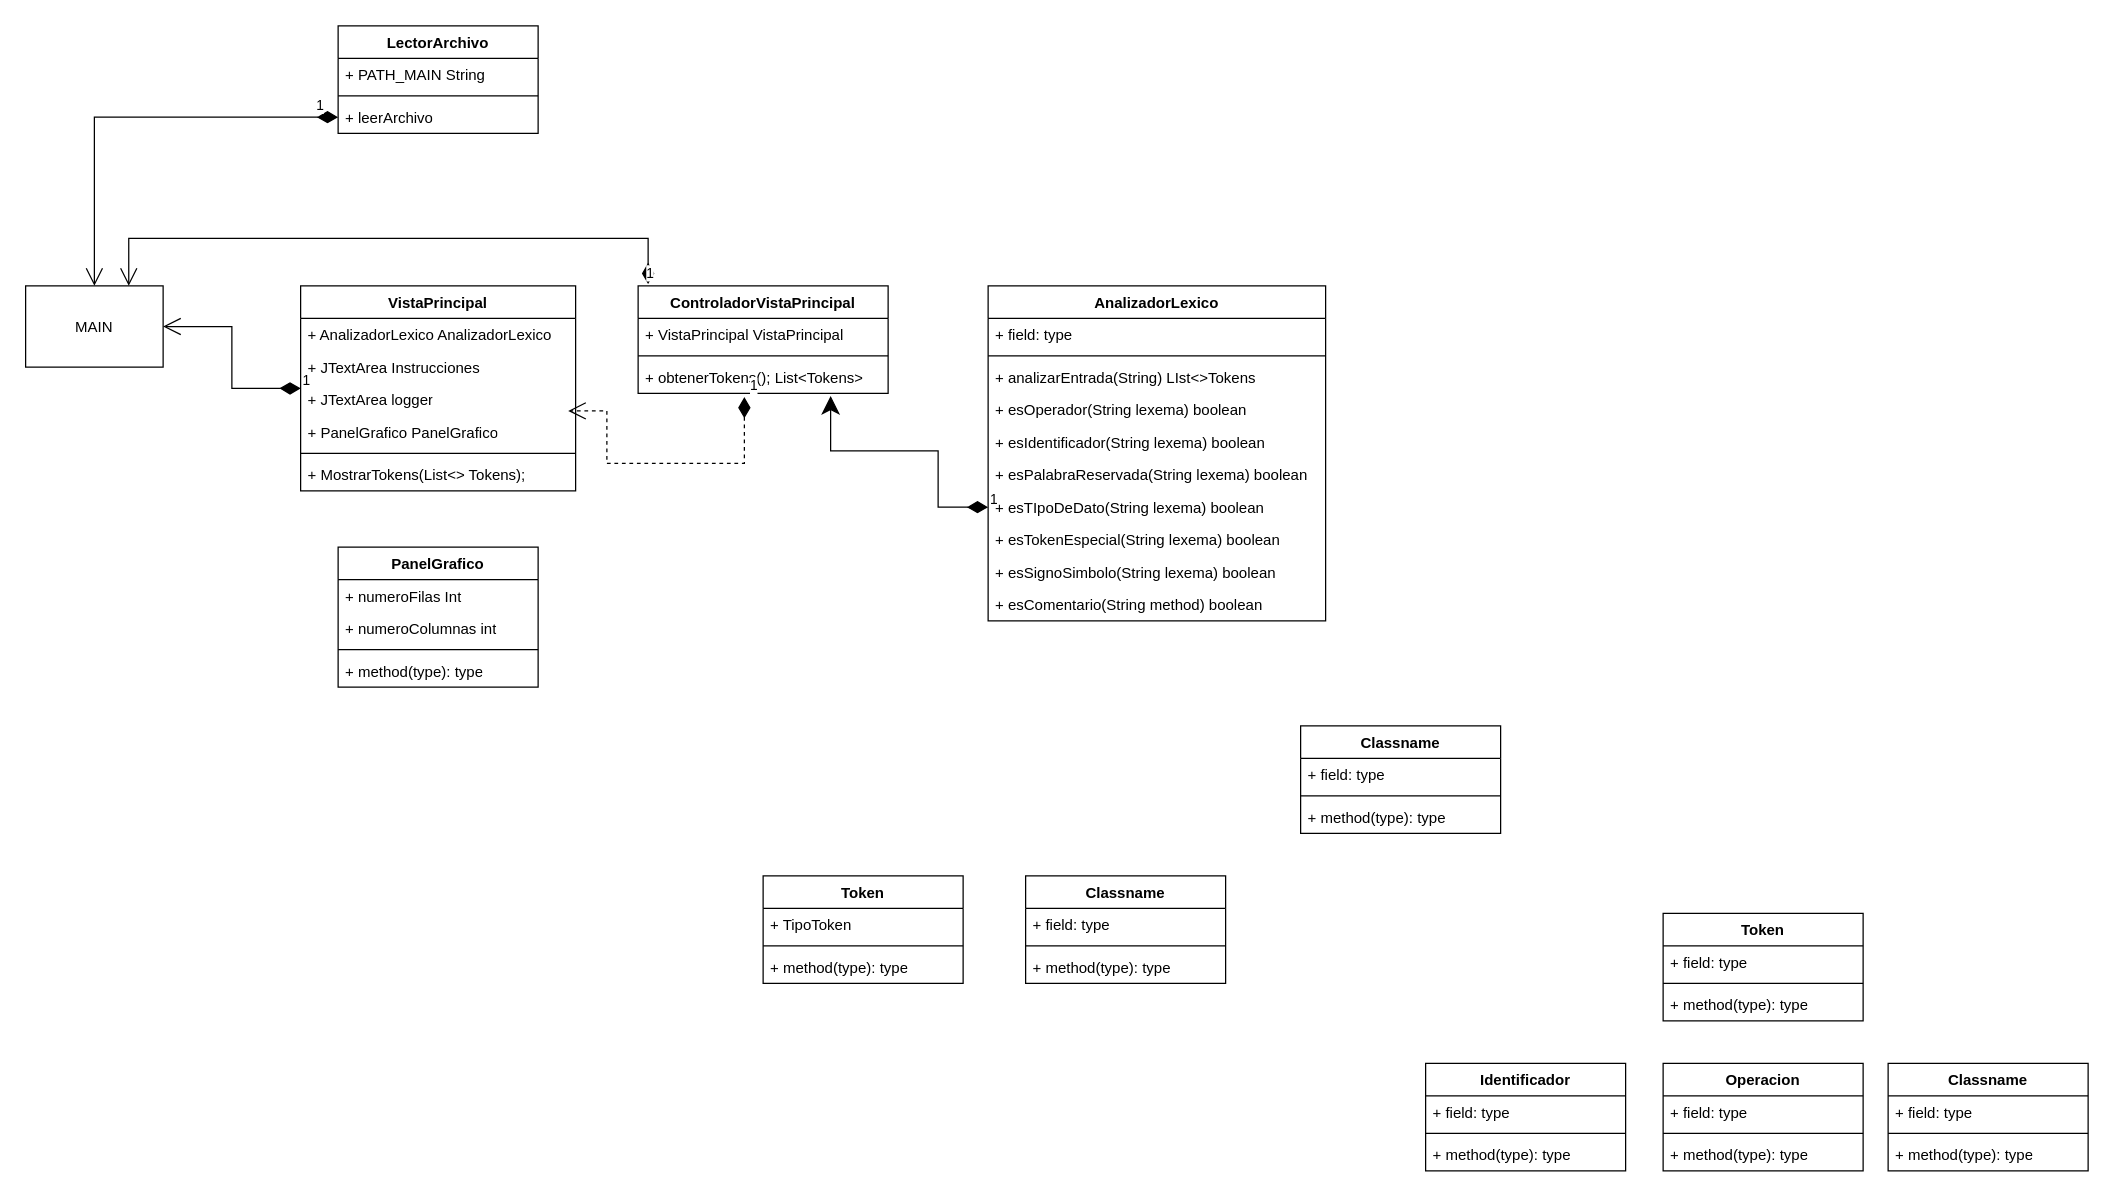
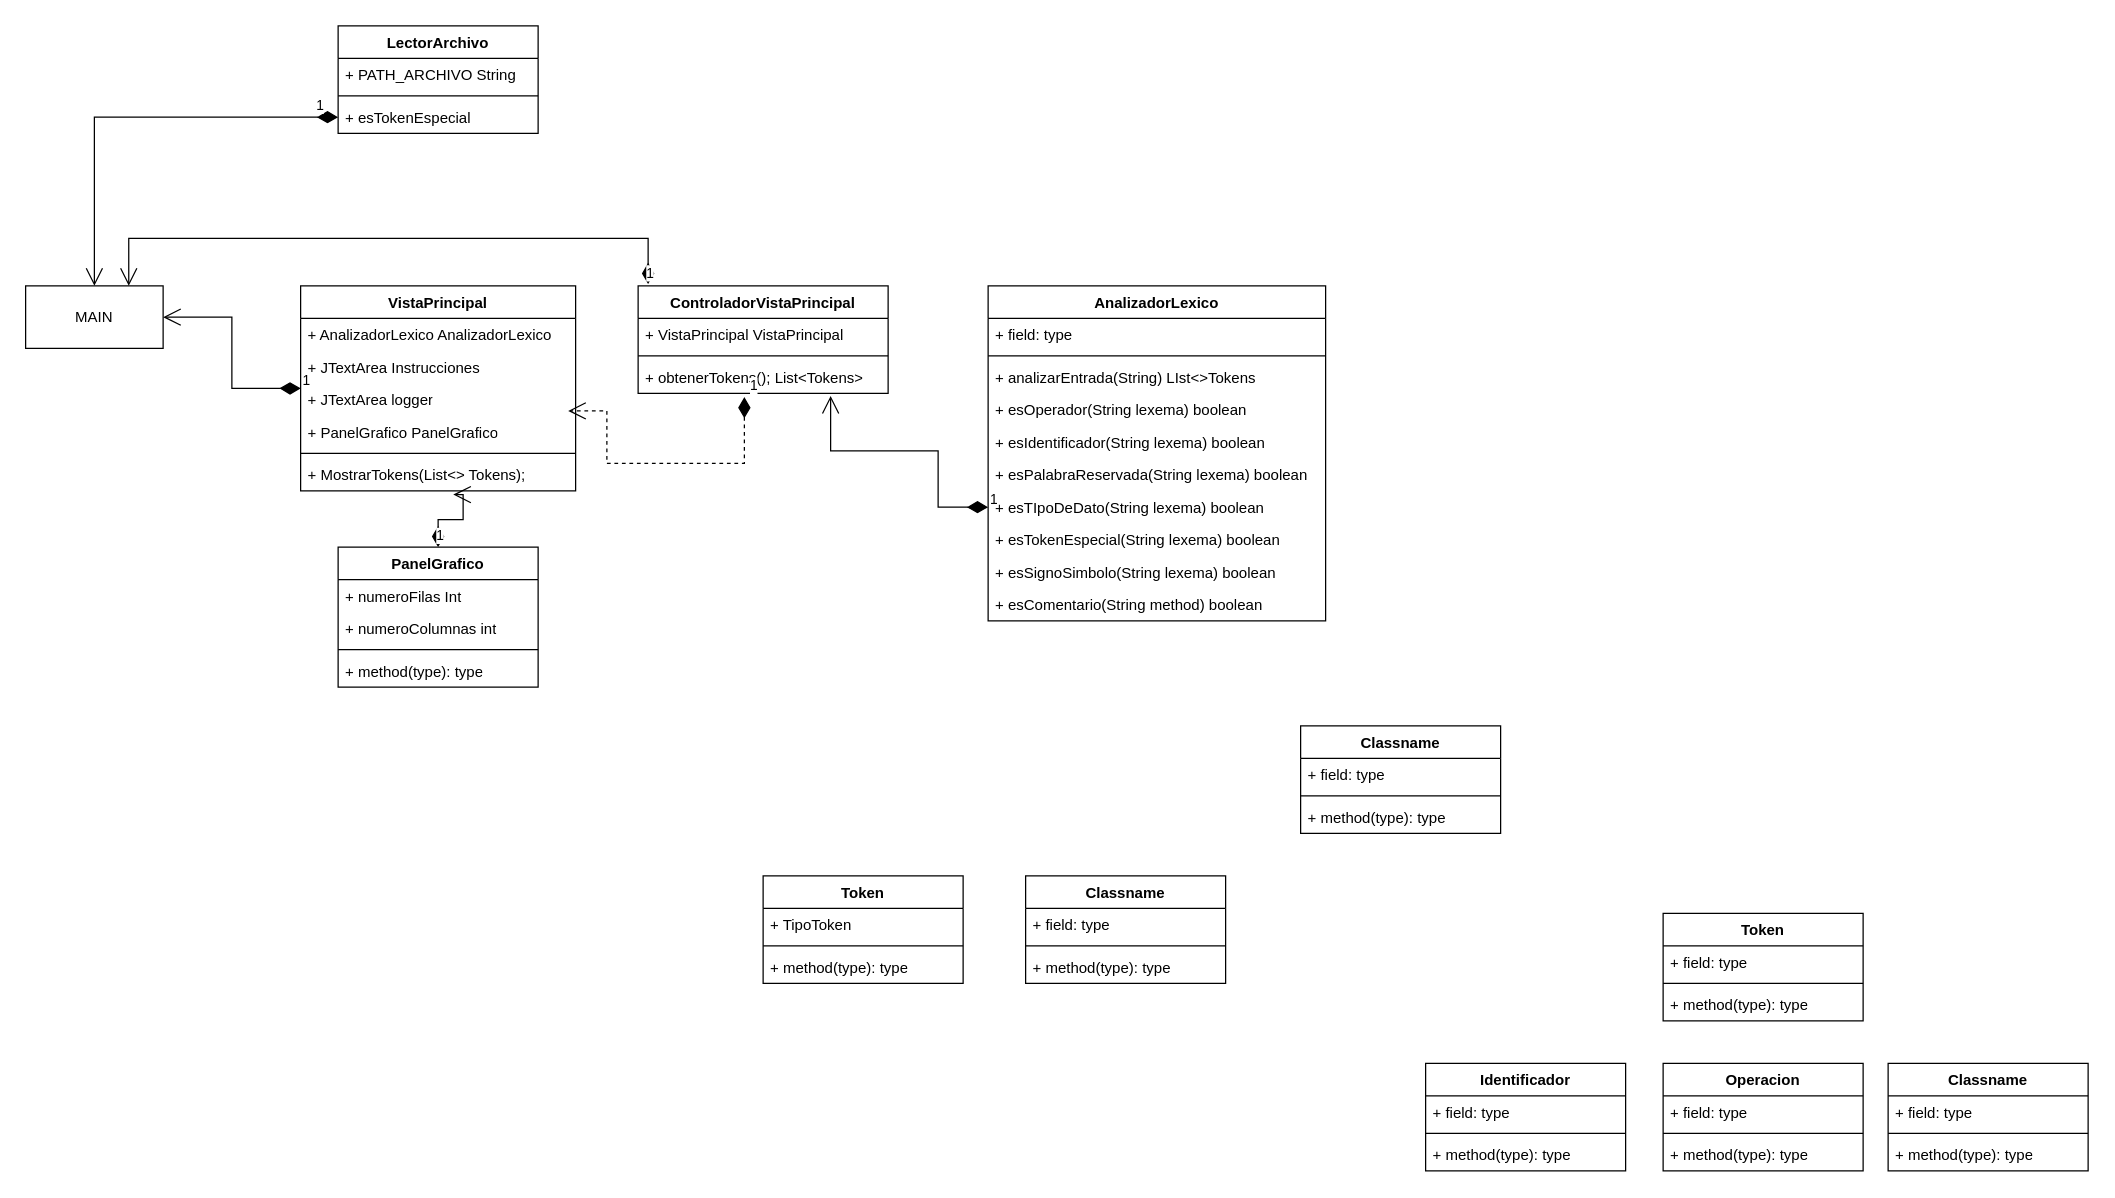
(415, 76) -> (428, 76)
(394, 118) -> (411, 118)
(94, 326) -> (94, 317)
(831, 411) -> (831, 406)
none -> (463, 519)
